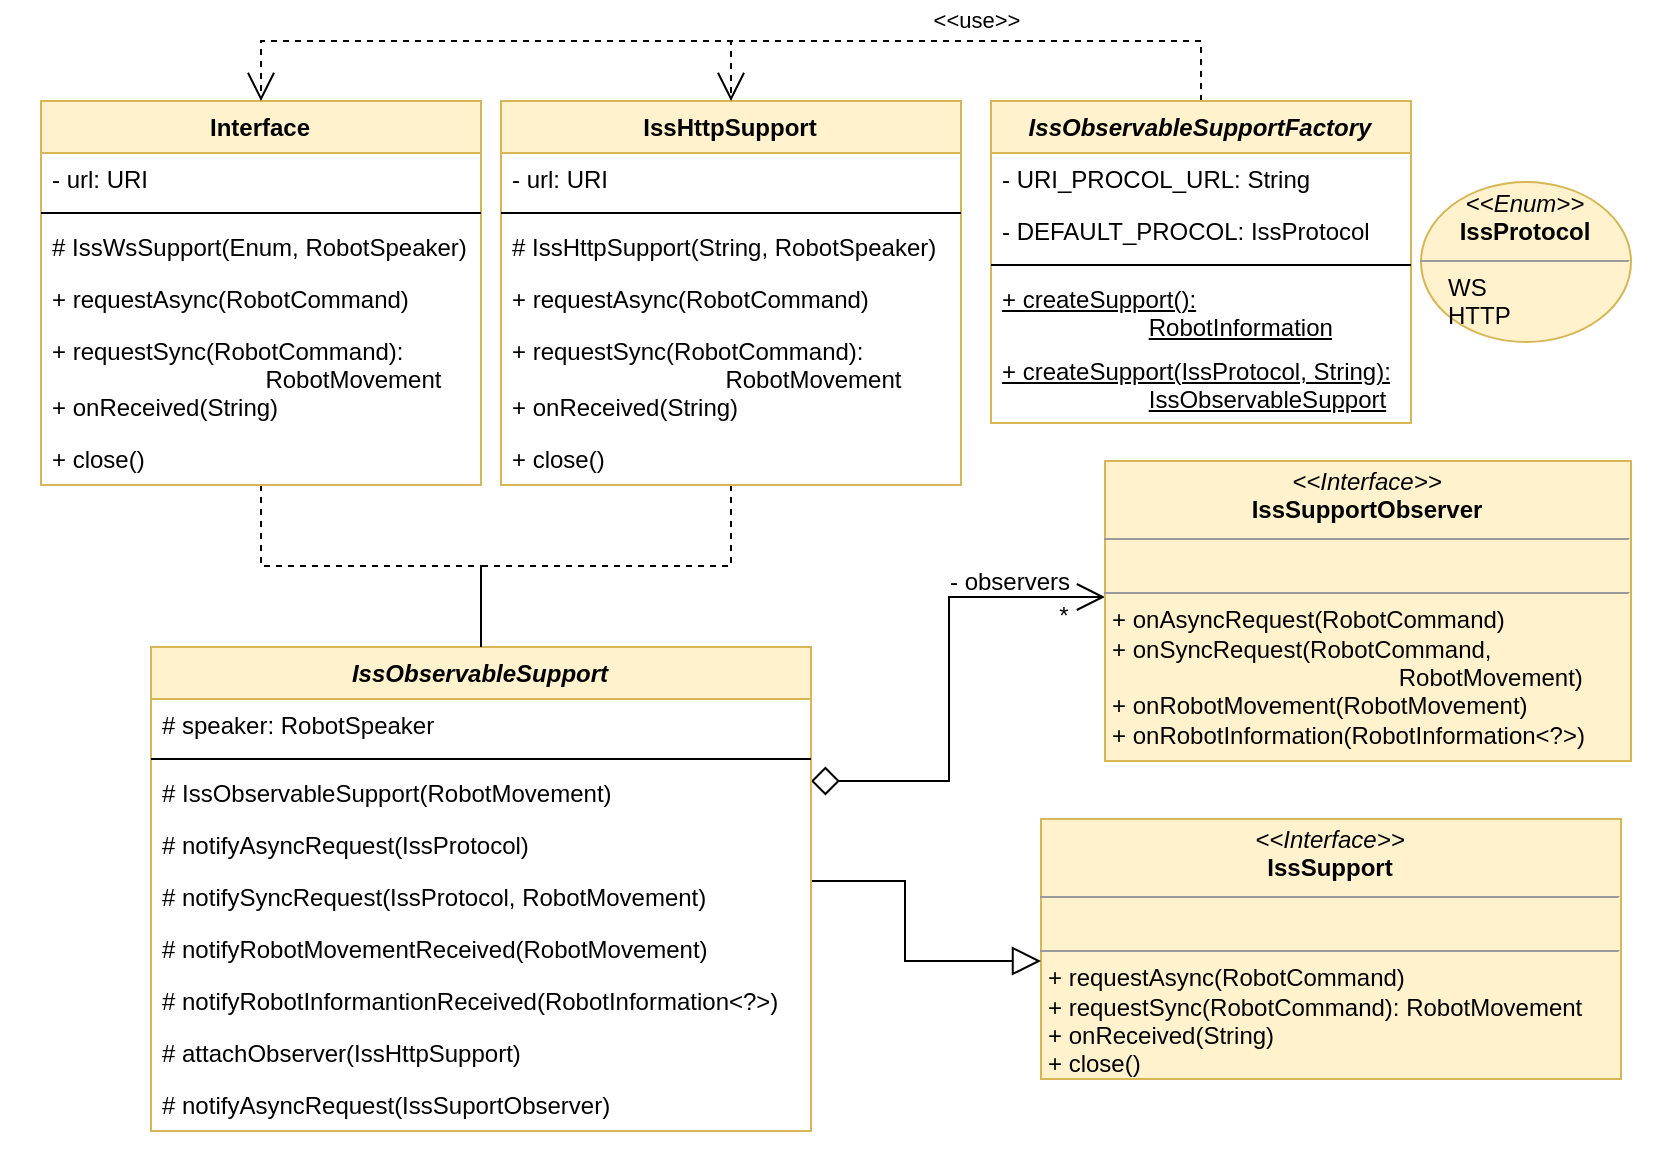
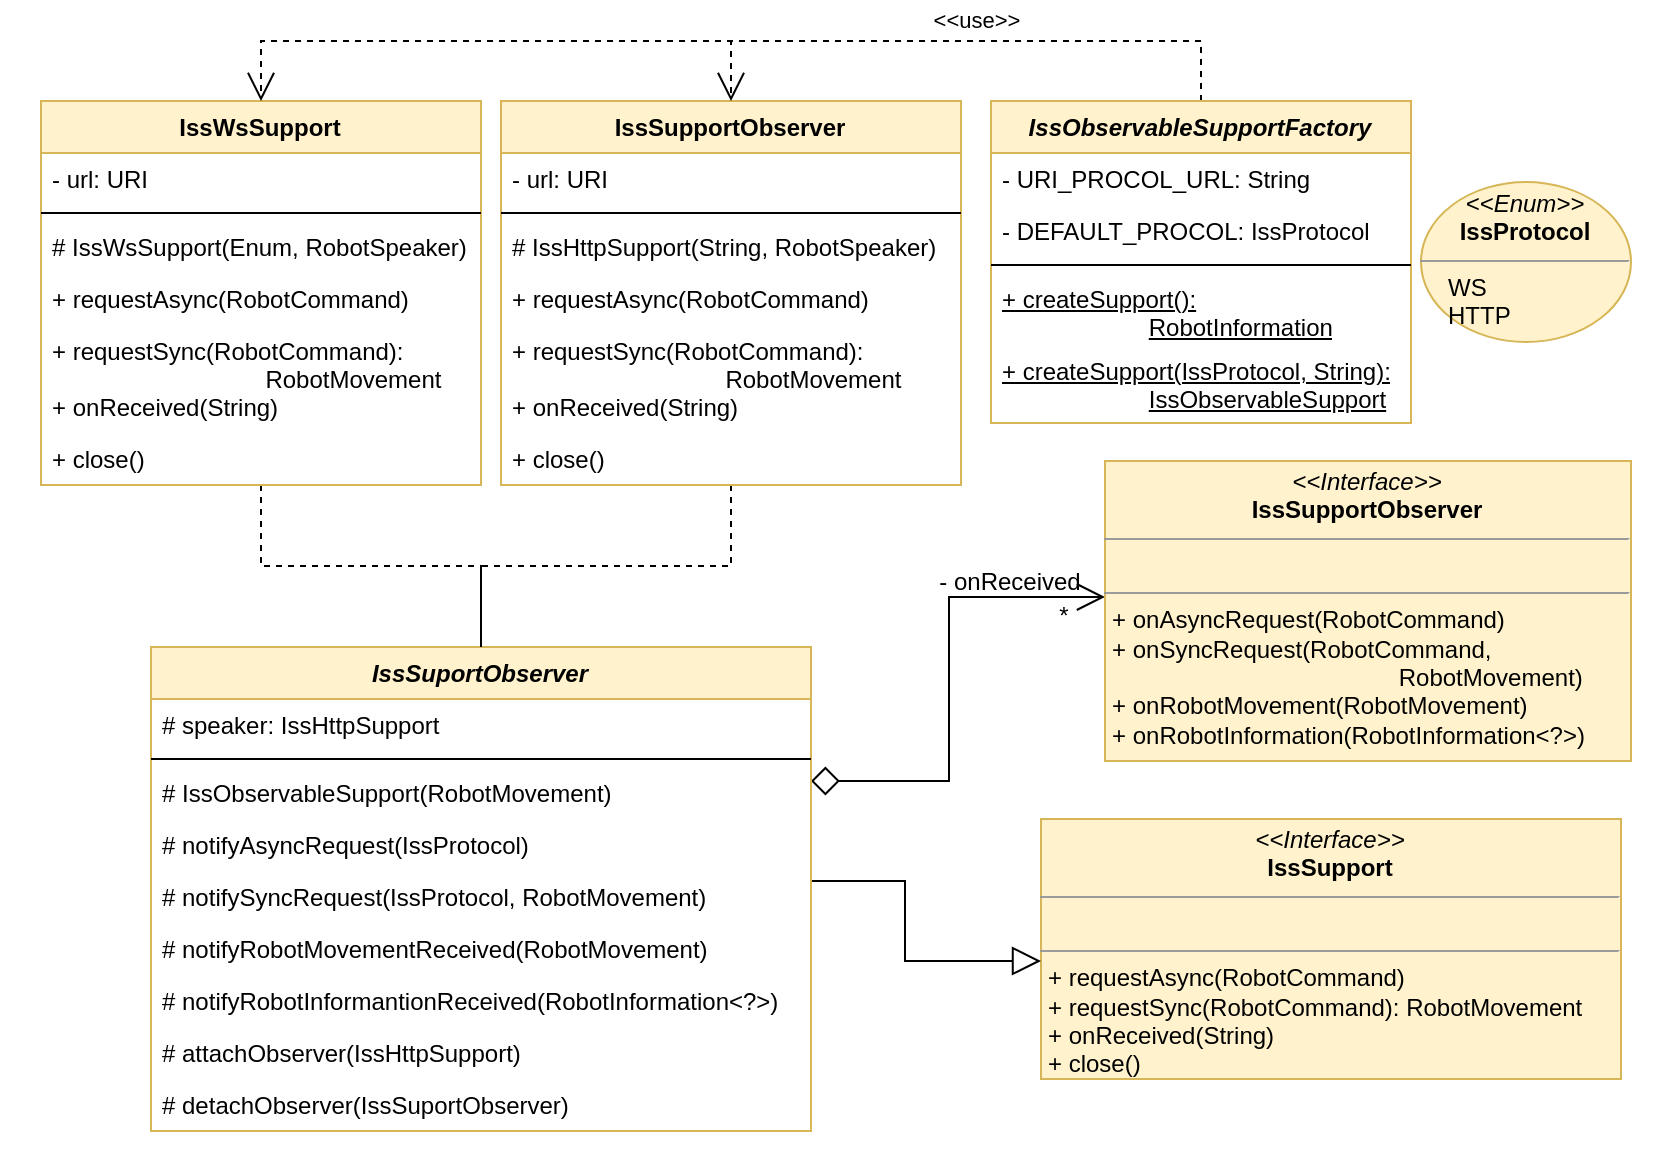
(260, 128) -> (260, 128)
(730, 128) -> (730, 128)
(1011, 583) -> (1011, 583)
(480, 674) -> (480, 674)
(307, 726) -> (321, 726)
(418, 1106) -> (394, 1106)
